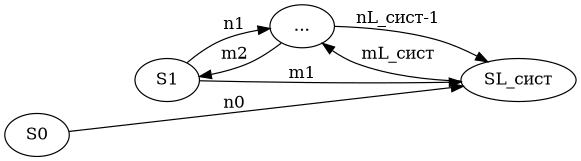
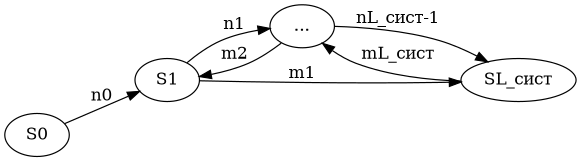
(260, 110) -> (96, 110)
